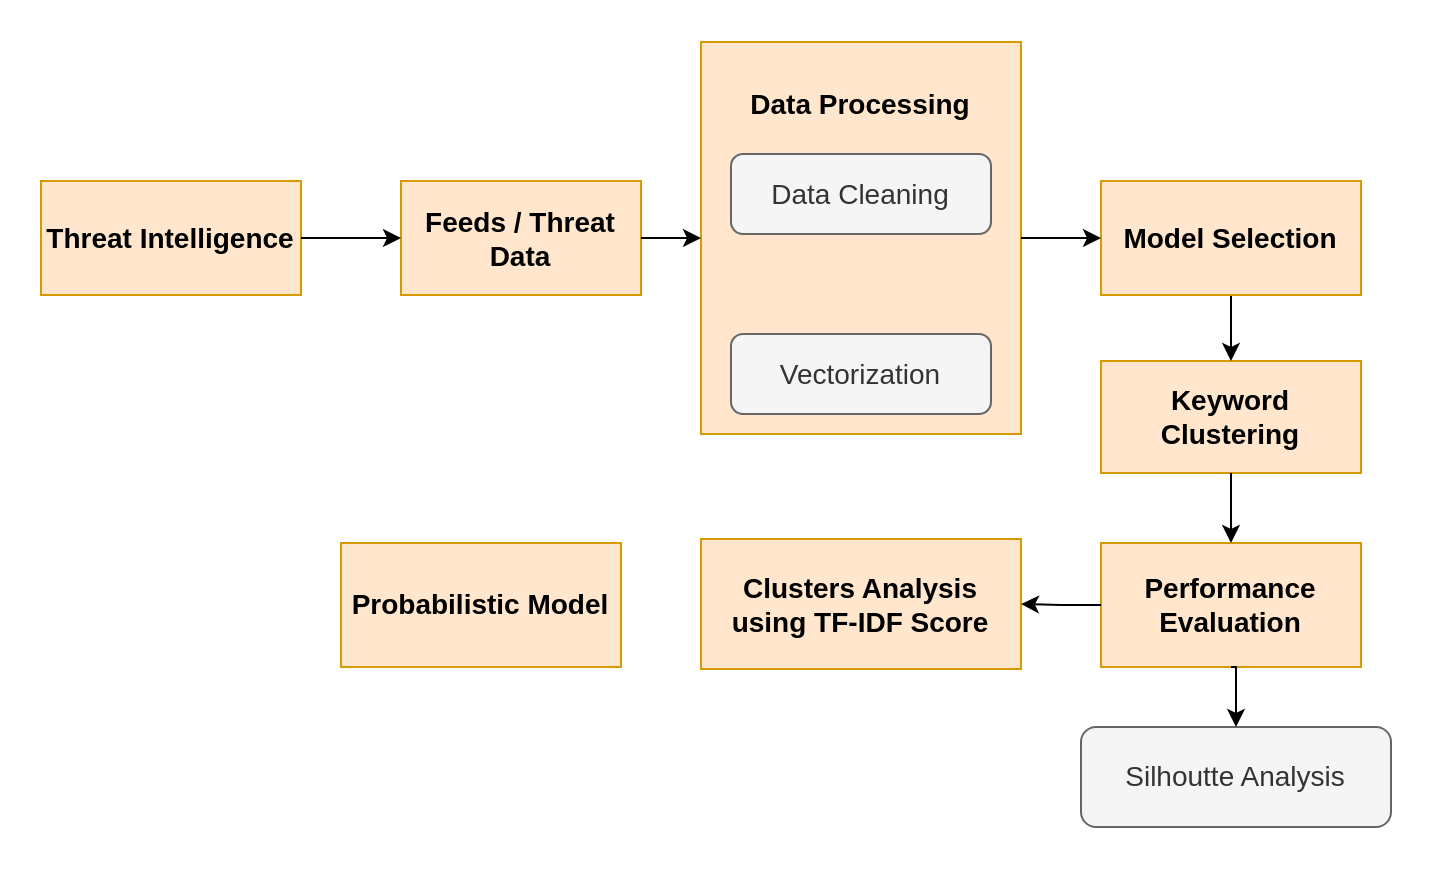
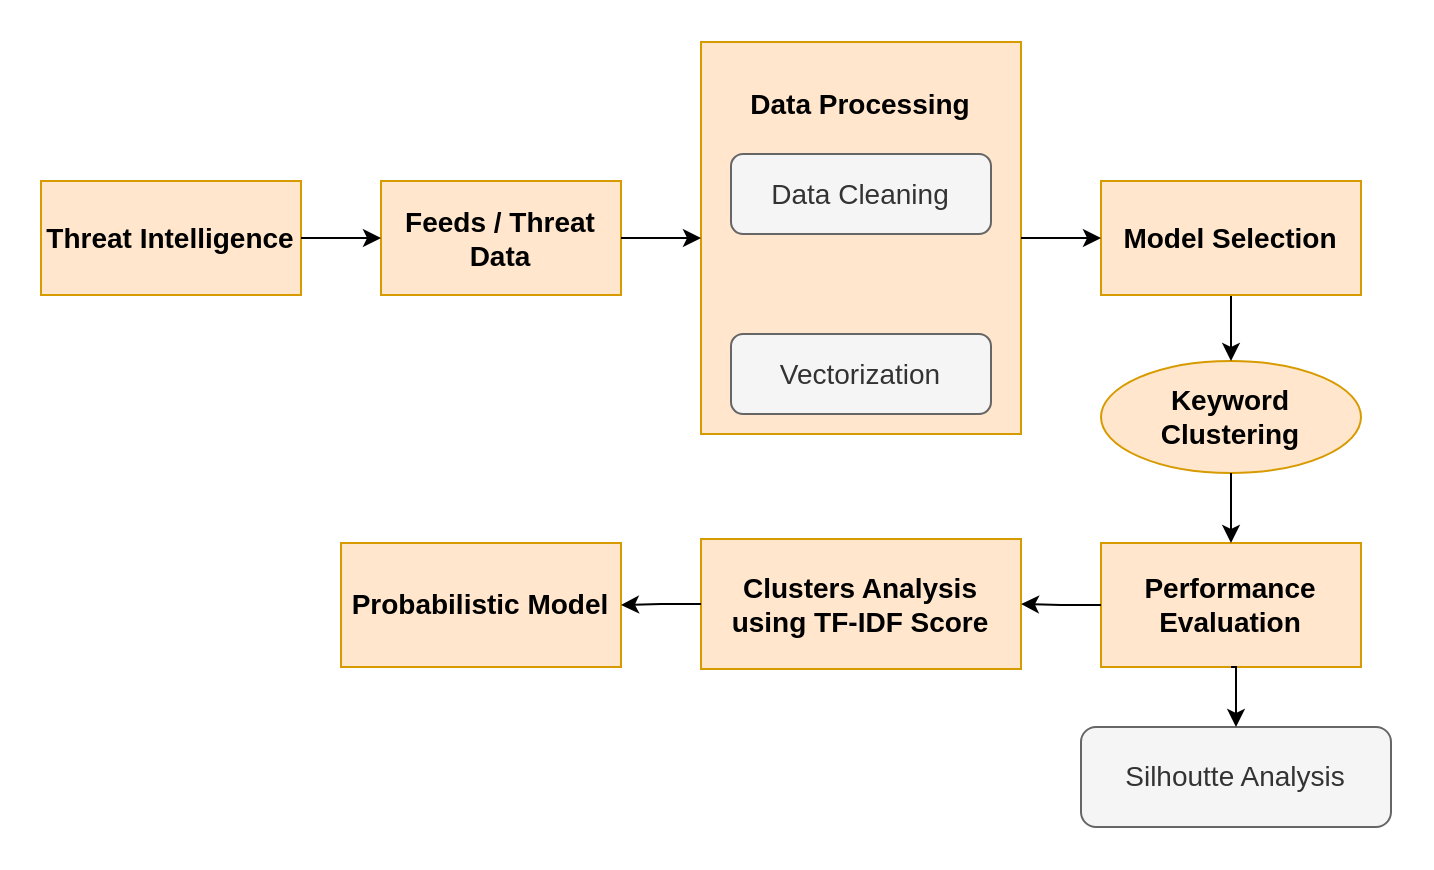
(521, 238) -> (501, 238)
(1231, 417) -> (1231, 417)
none -> (668, 604)
